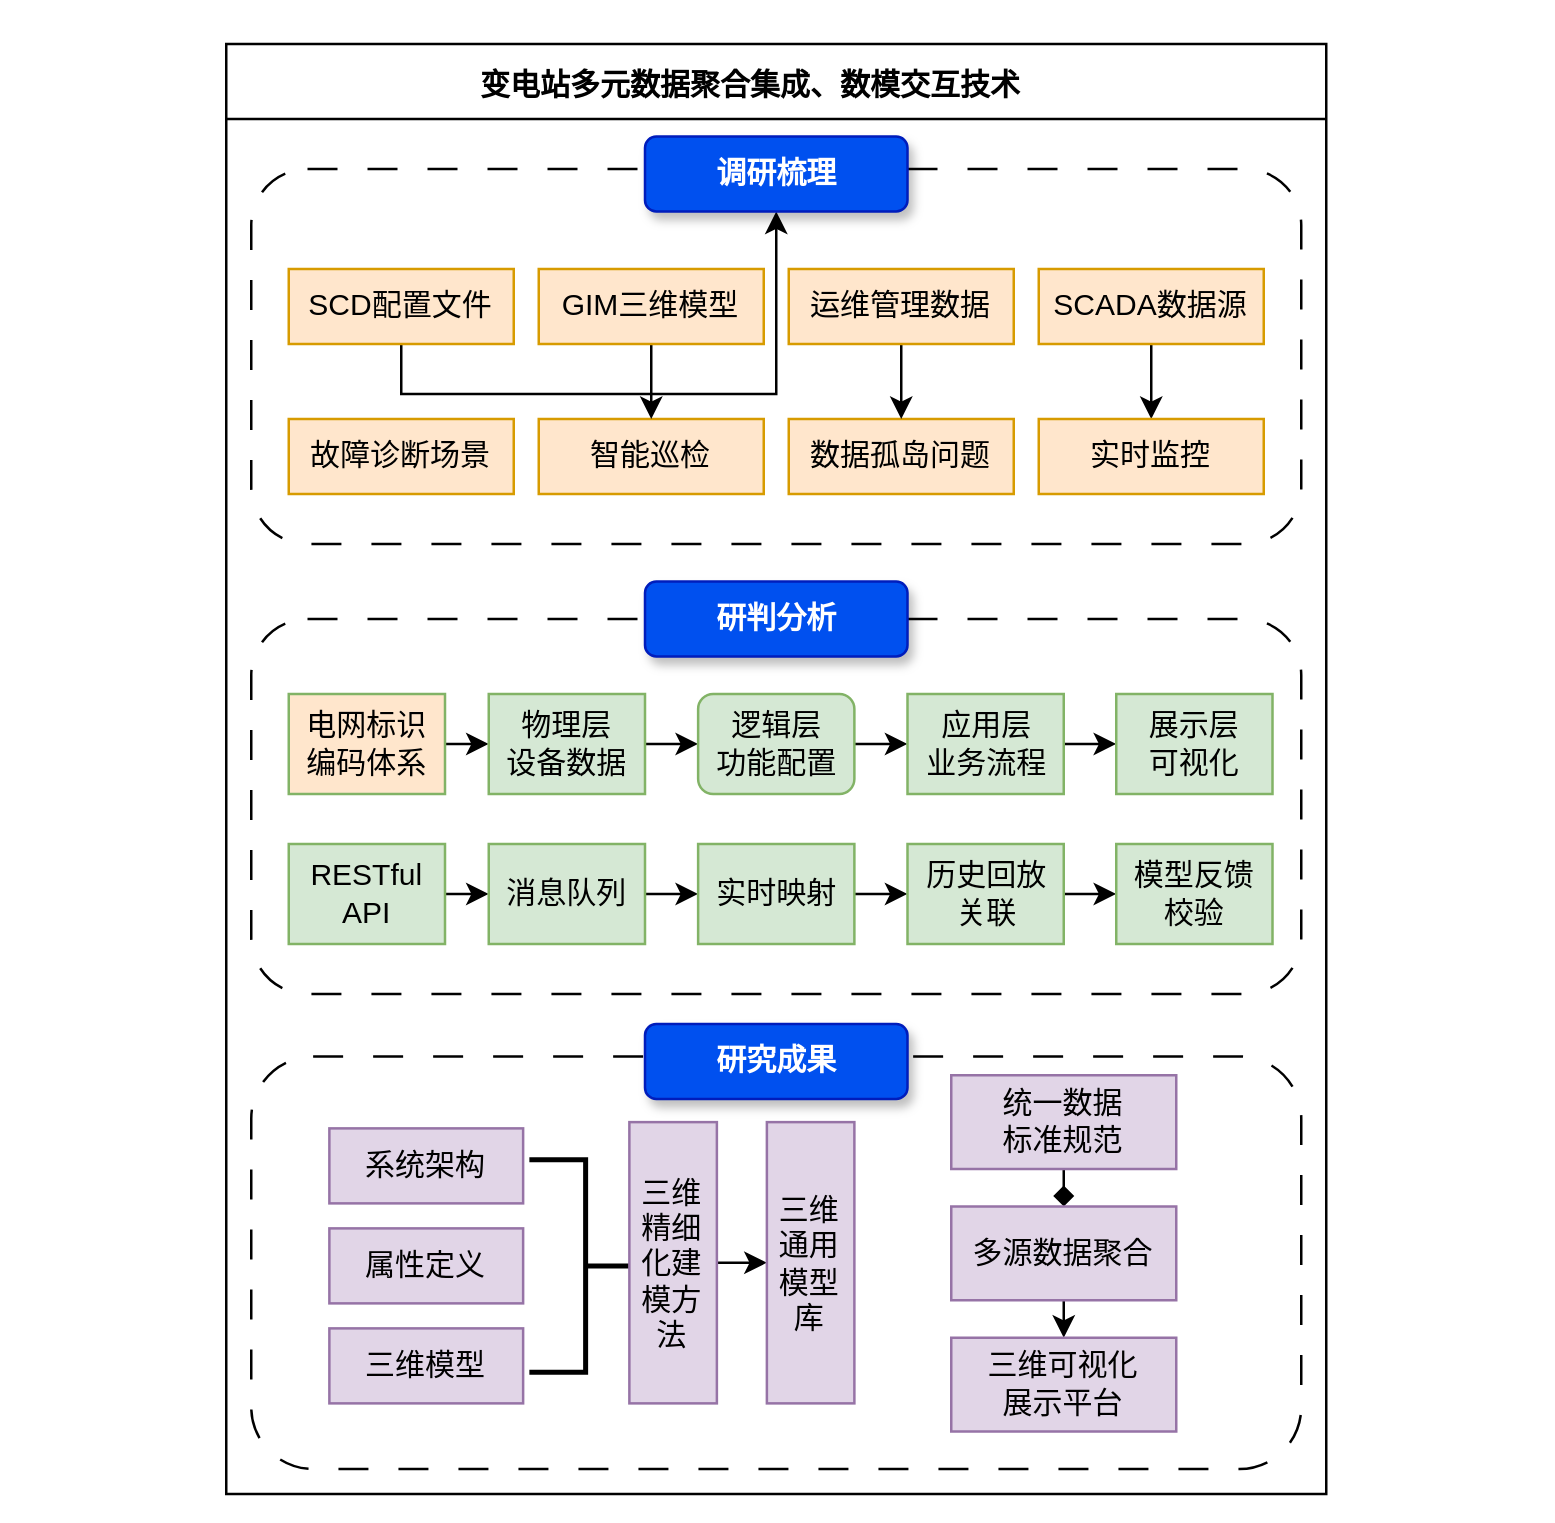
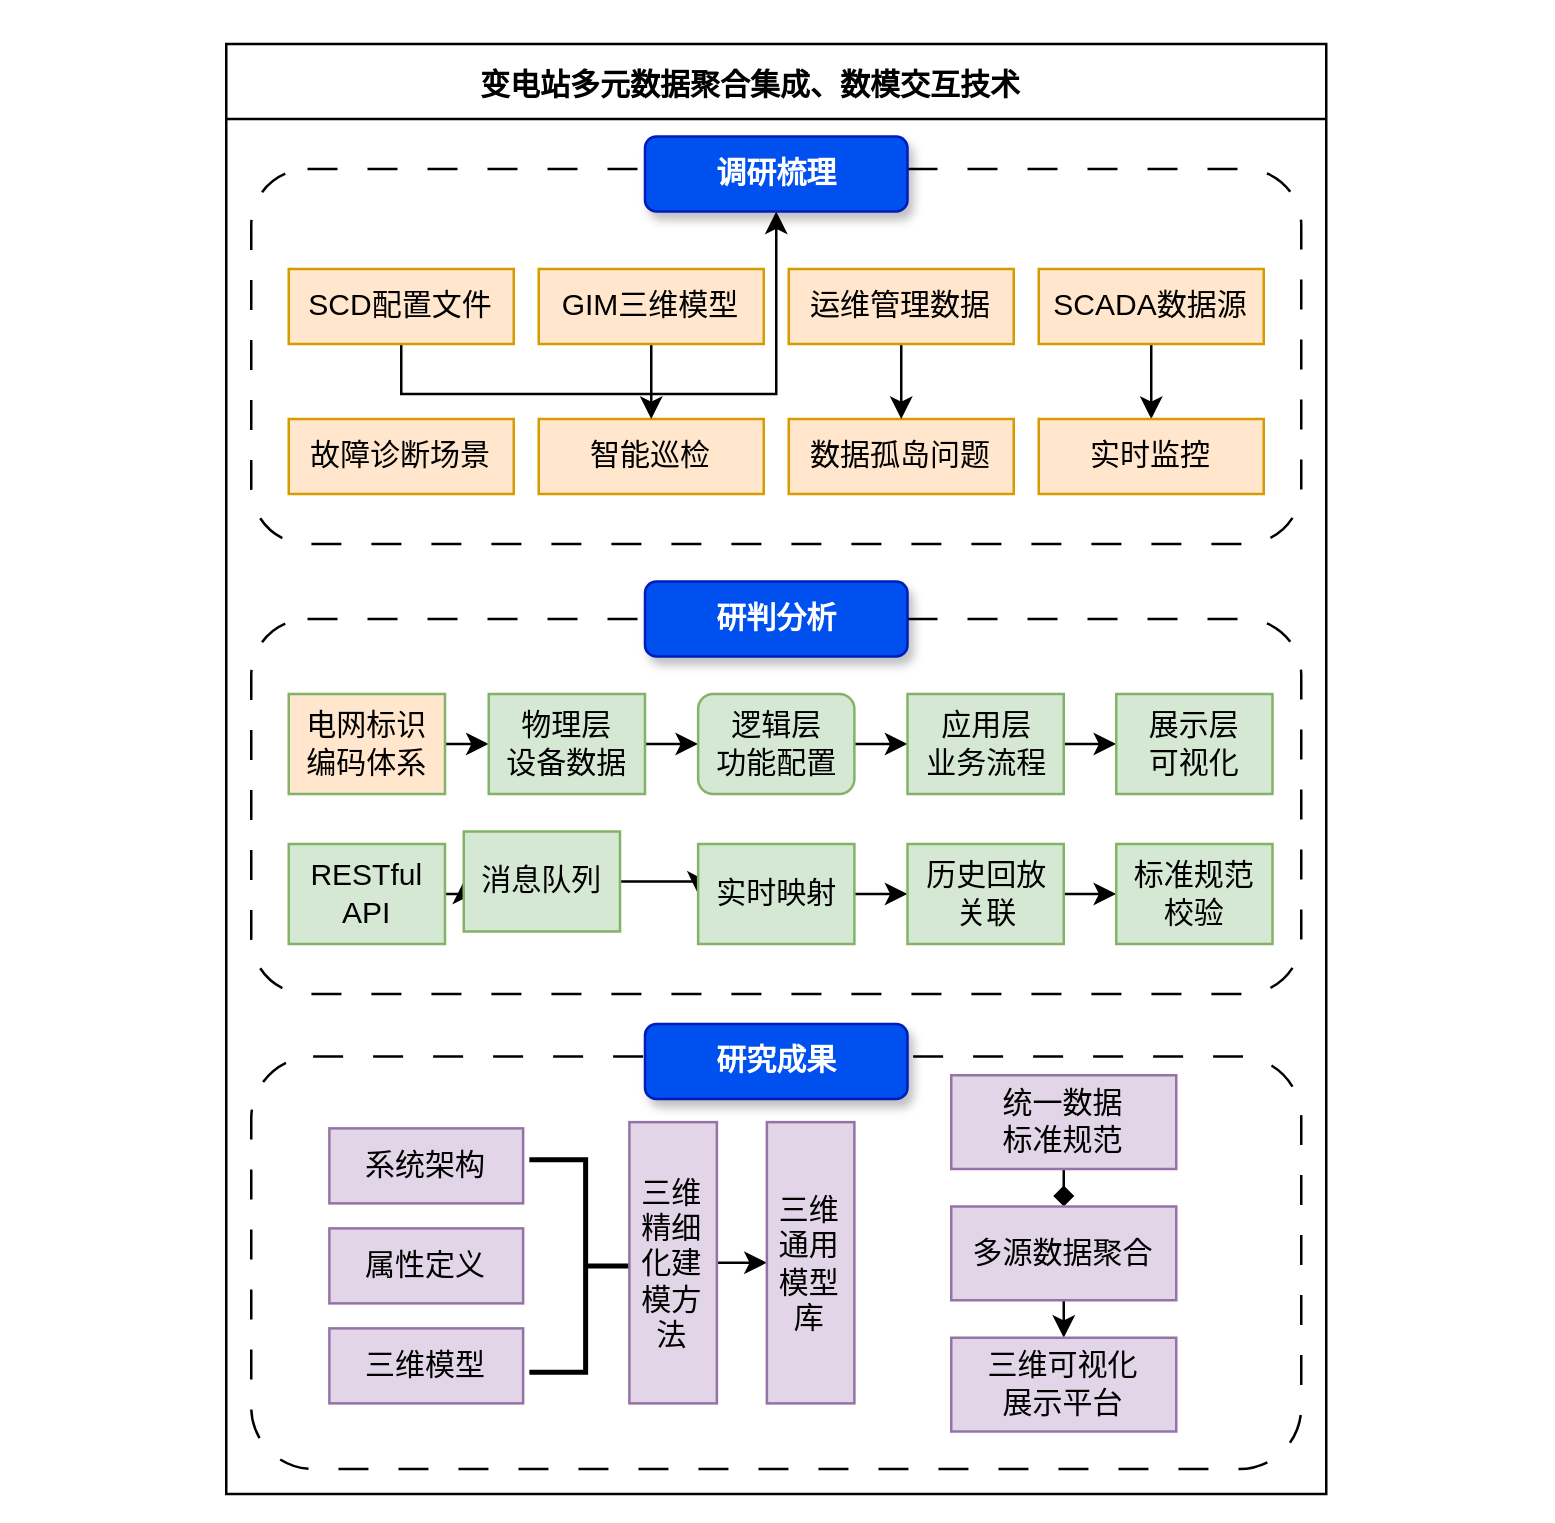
(567, 894) -> (542, 881)
(1195, 894) -> (1195, 894)
